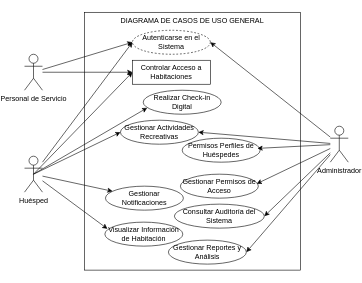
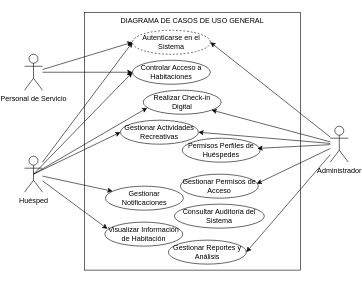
(171, 72) -> (171, 72)
(275, 206) -> (272, 126)
